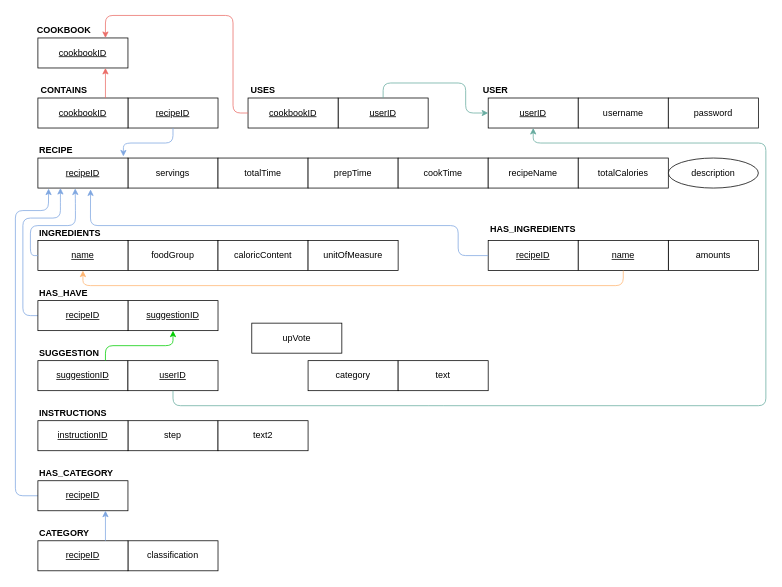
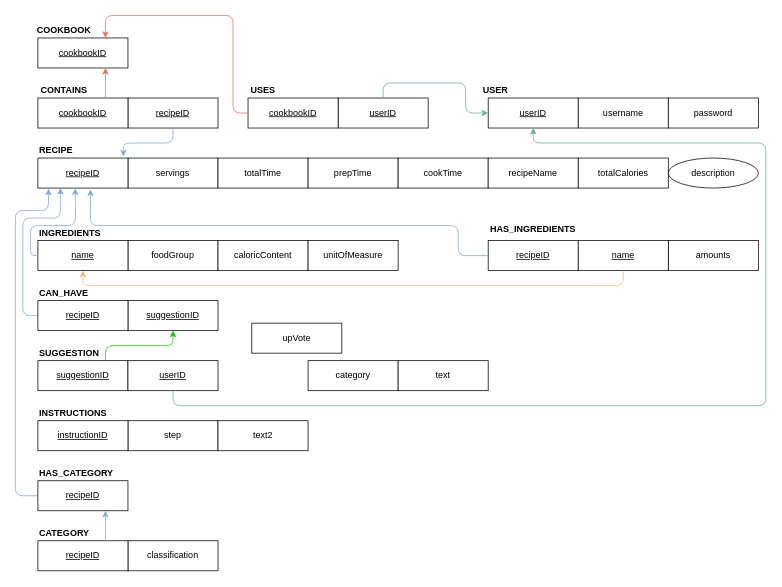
(60, 293) -> (60, 293)
